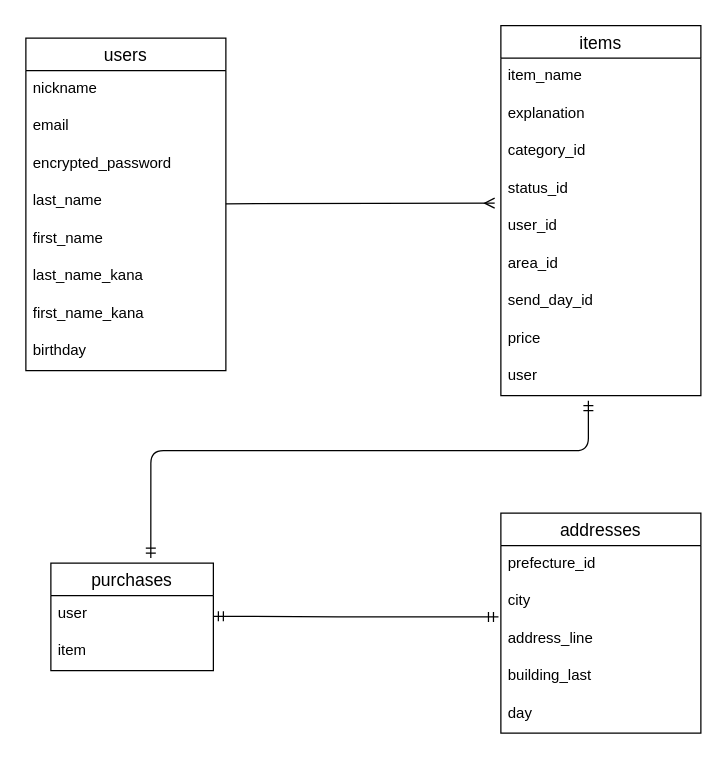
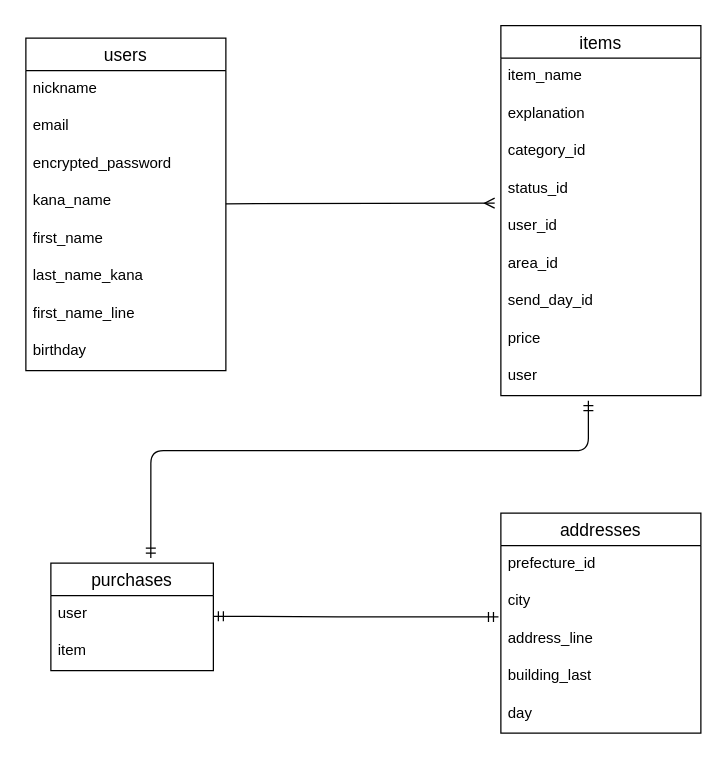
(68, 200) -> (70, 200)
(94, 313) -> (90, 313)
